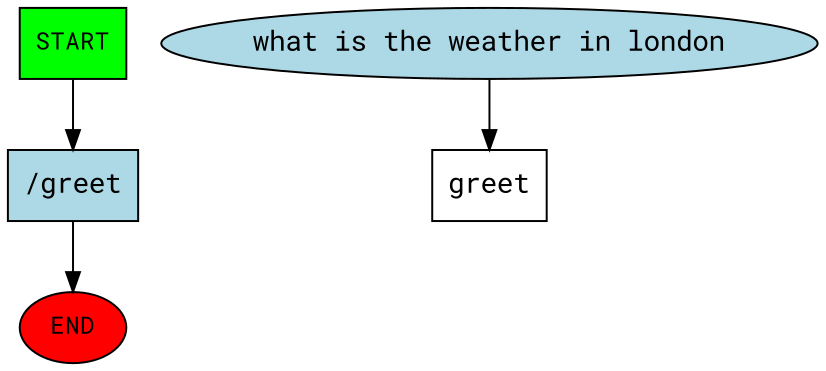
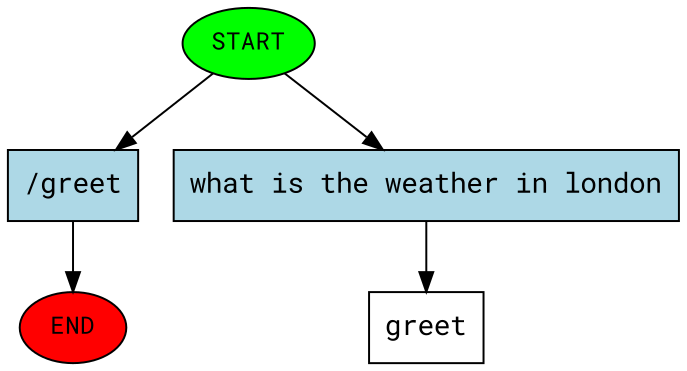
(73, 43) -> (249, 43)
(489, 43) -> (426, 186)
none -> (326, 105)
